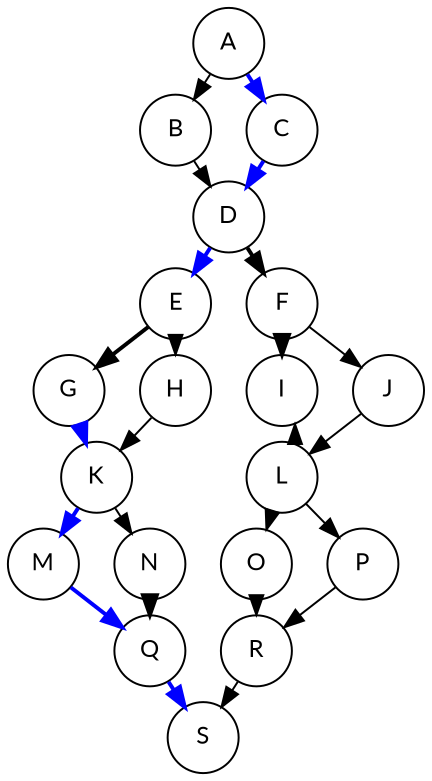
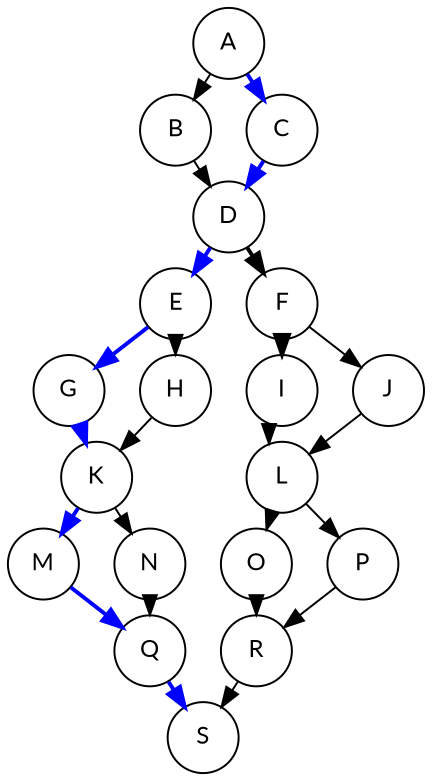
(130, 341) -> (130, 341)
(295, 443) -> (269, 425)
(150, 600) -> (150, 600)
